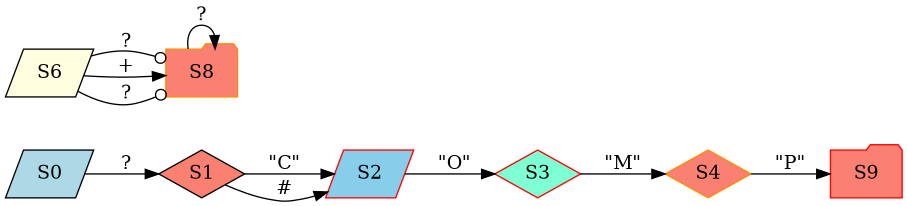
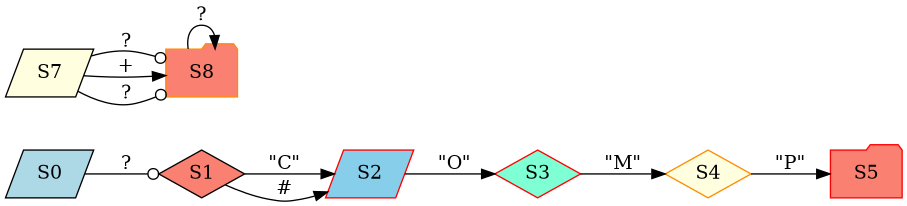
(50, 73) -> (50, 73)
(115, 174) -> (116, 174)
(708, 174) -> (708, 174)
(866, 174) -> (866, 174)
